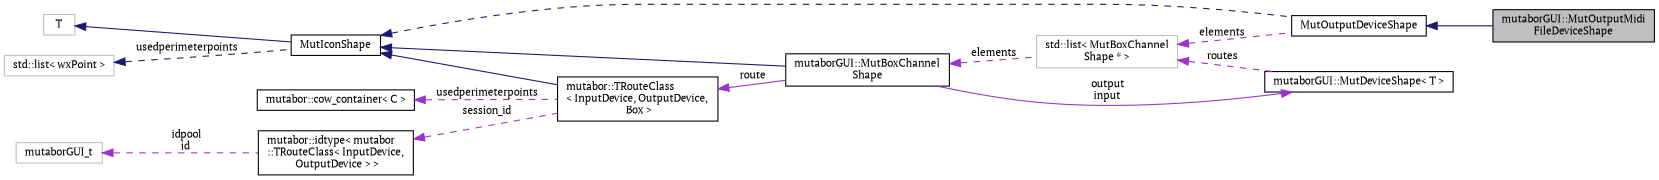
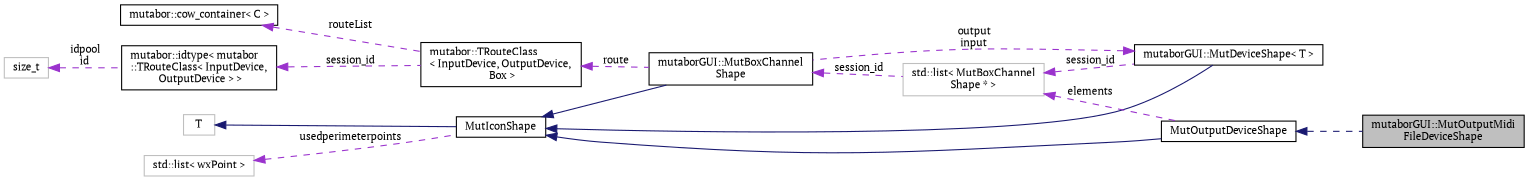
(841, 4) -> (859, 153)
(1465, 26) -> (1335, 131)
(993, 53) -> (858, 68)
(208, 56) -> (361, 148)
(1221, 57) -> (1089, 61)
(474, 70) -> (891, 131)
(757, 84) -> (621, 67)
(486, 93) -> (349, 25)
(1109, 105) -> (968, 49)
(59, 153) -> (26, 68)
